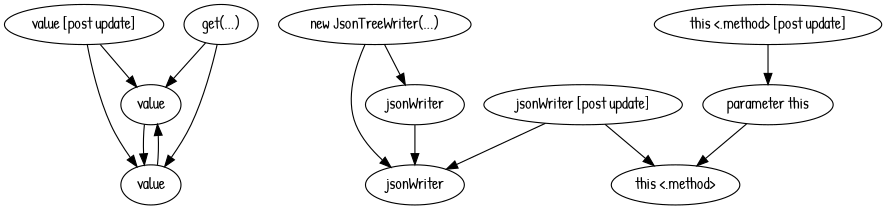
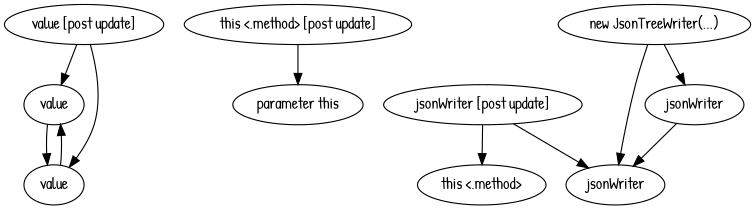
(221, 25) -> none
(726, 141) -> none
